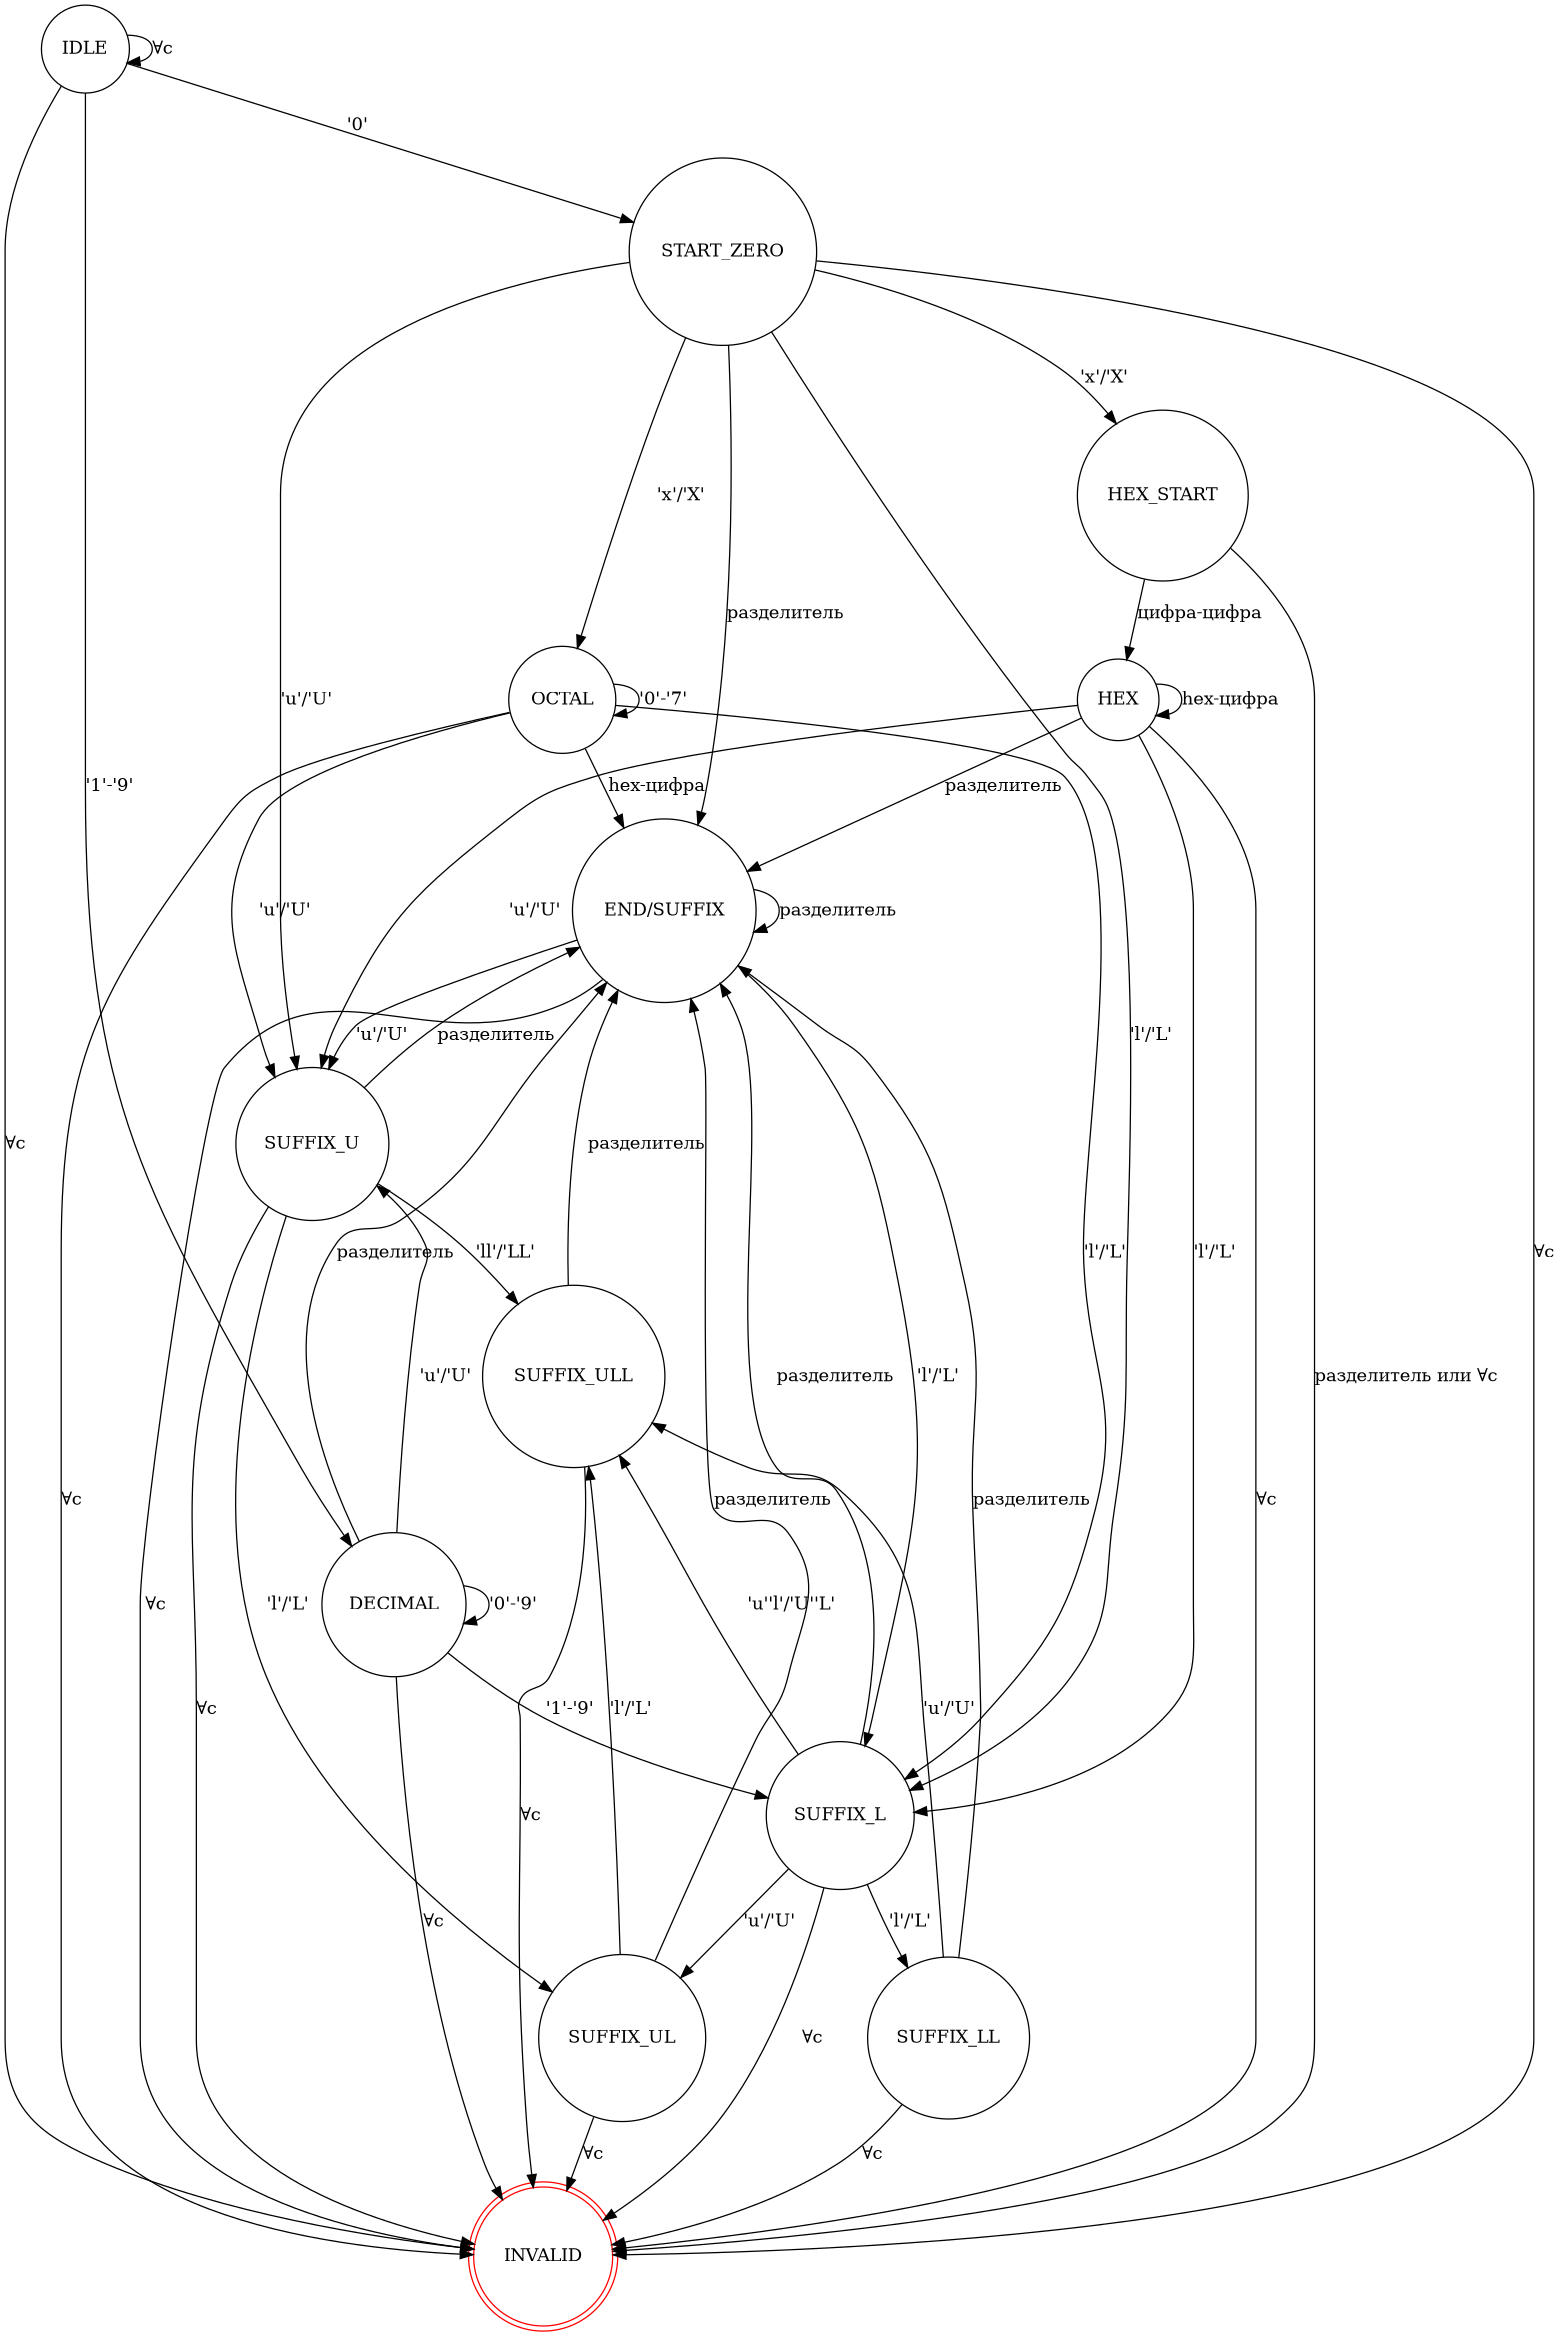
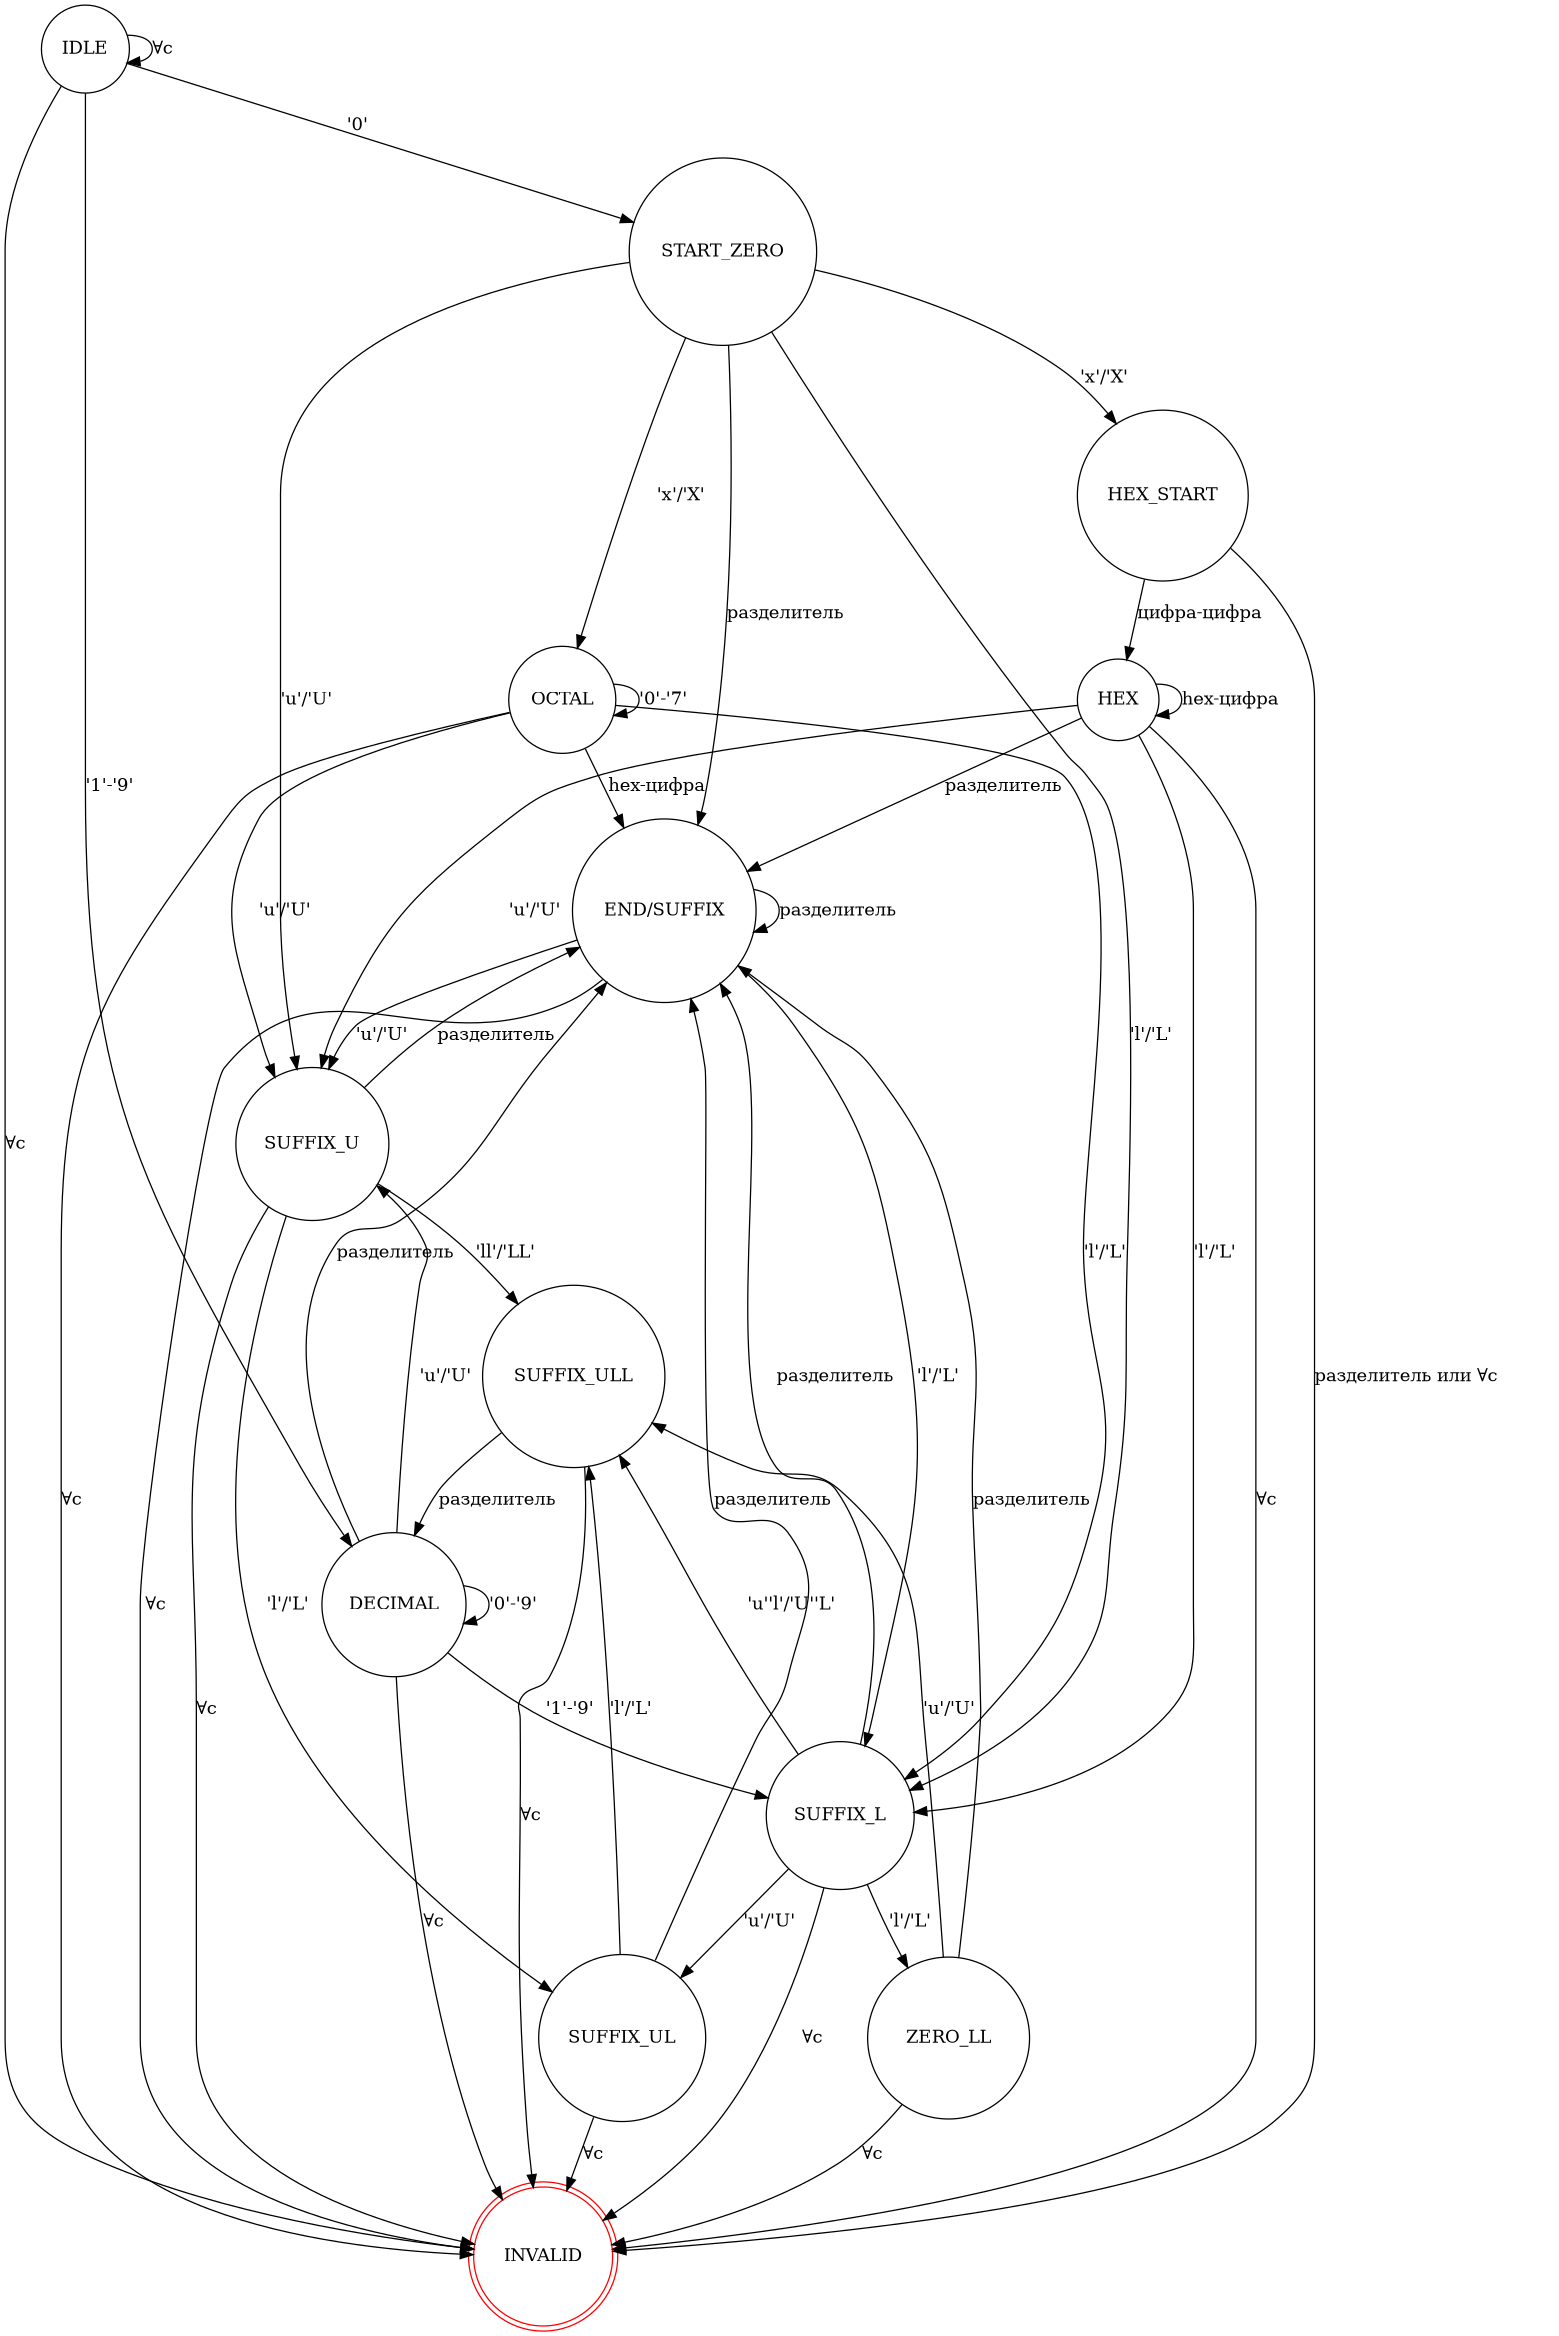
(575, 1141) -> (455, 1473)
(1534, 1361) -> none
(949, 2038) -> (949, 2038)
